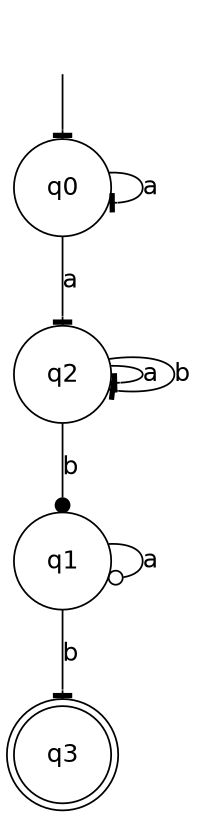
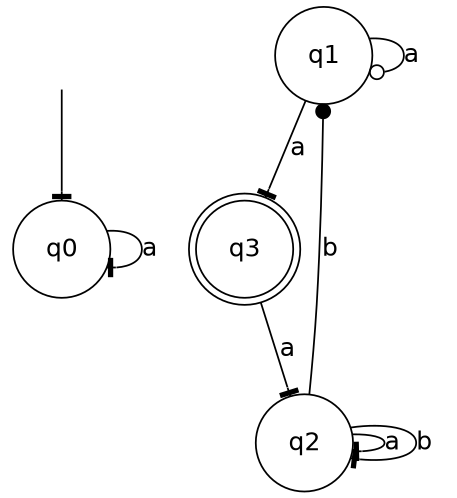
(63, 277) -> (274, 345)
(71, 654) -> (298, 149)
